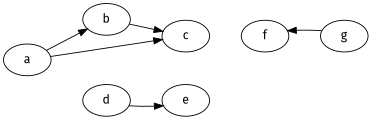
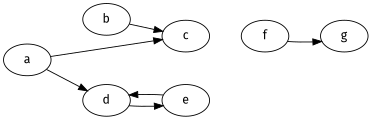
(309, 30) -> (300, 42)
(63, 42) -> (63, 78)
none -> (151, 94)
